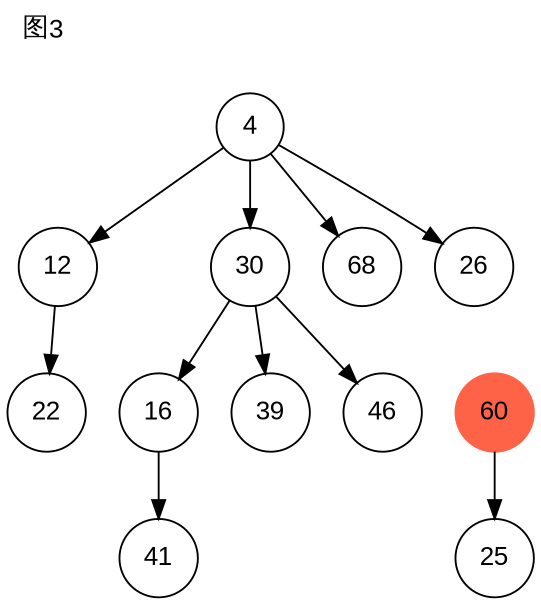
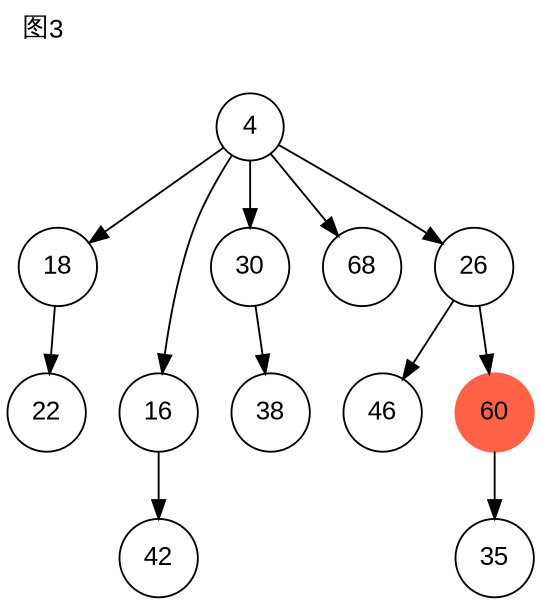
(58, 267) -> (58, 267)
none -> (483, 331)
(209, 332) -> (187, 251)
(310, 333) -> (433, 332)
(271, 413) -> (271, 413)
(159, 558) -> (159, 558)
(495, 558) -> (495, 558)
